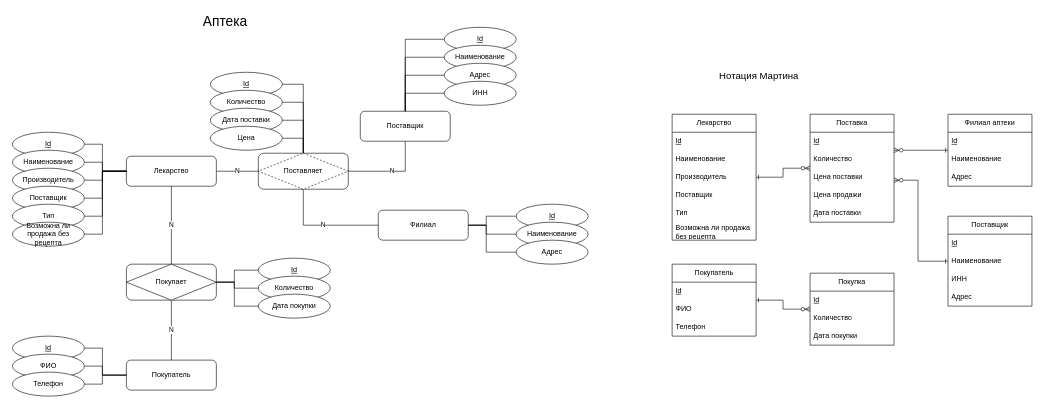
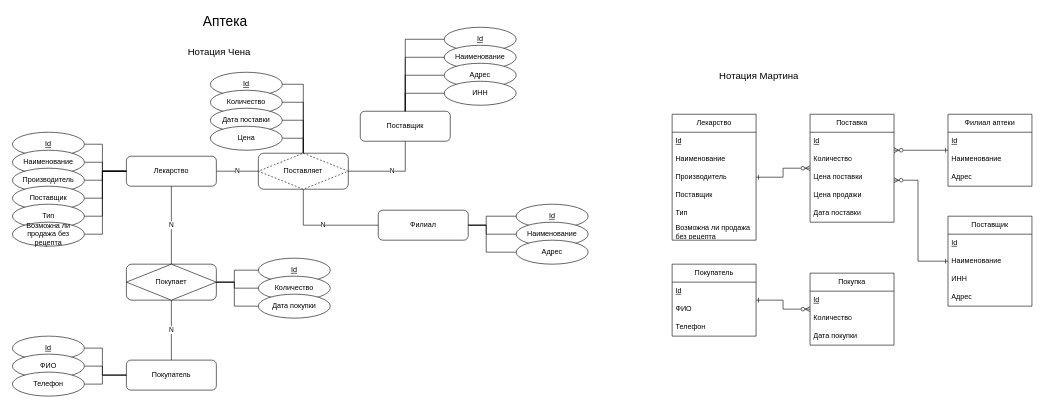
none -> (219, 51)
